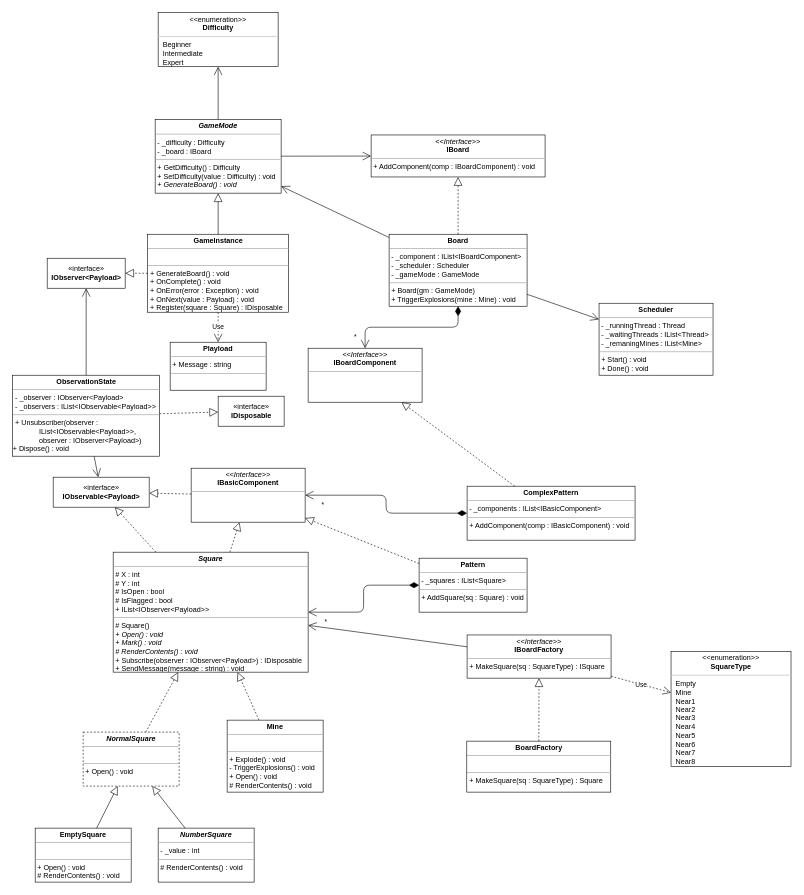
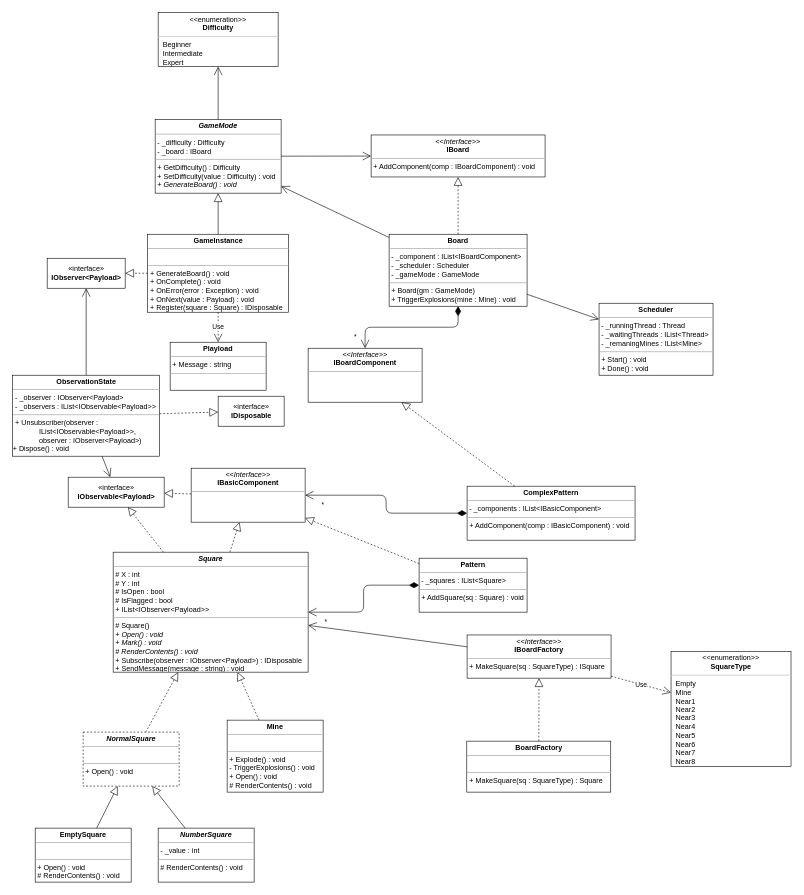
(101, 492) -> (116, 492)
